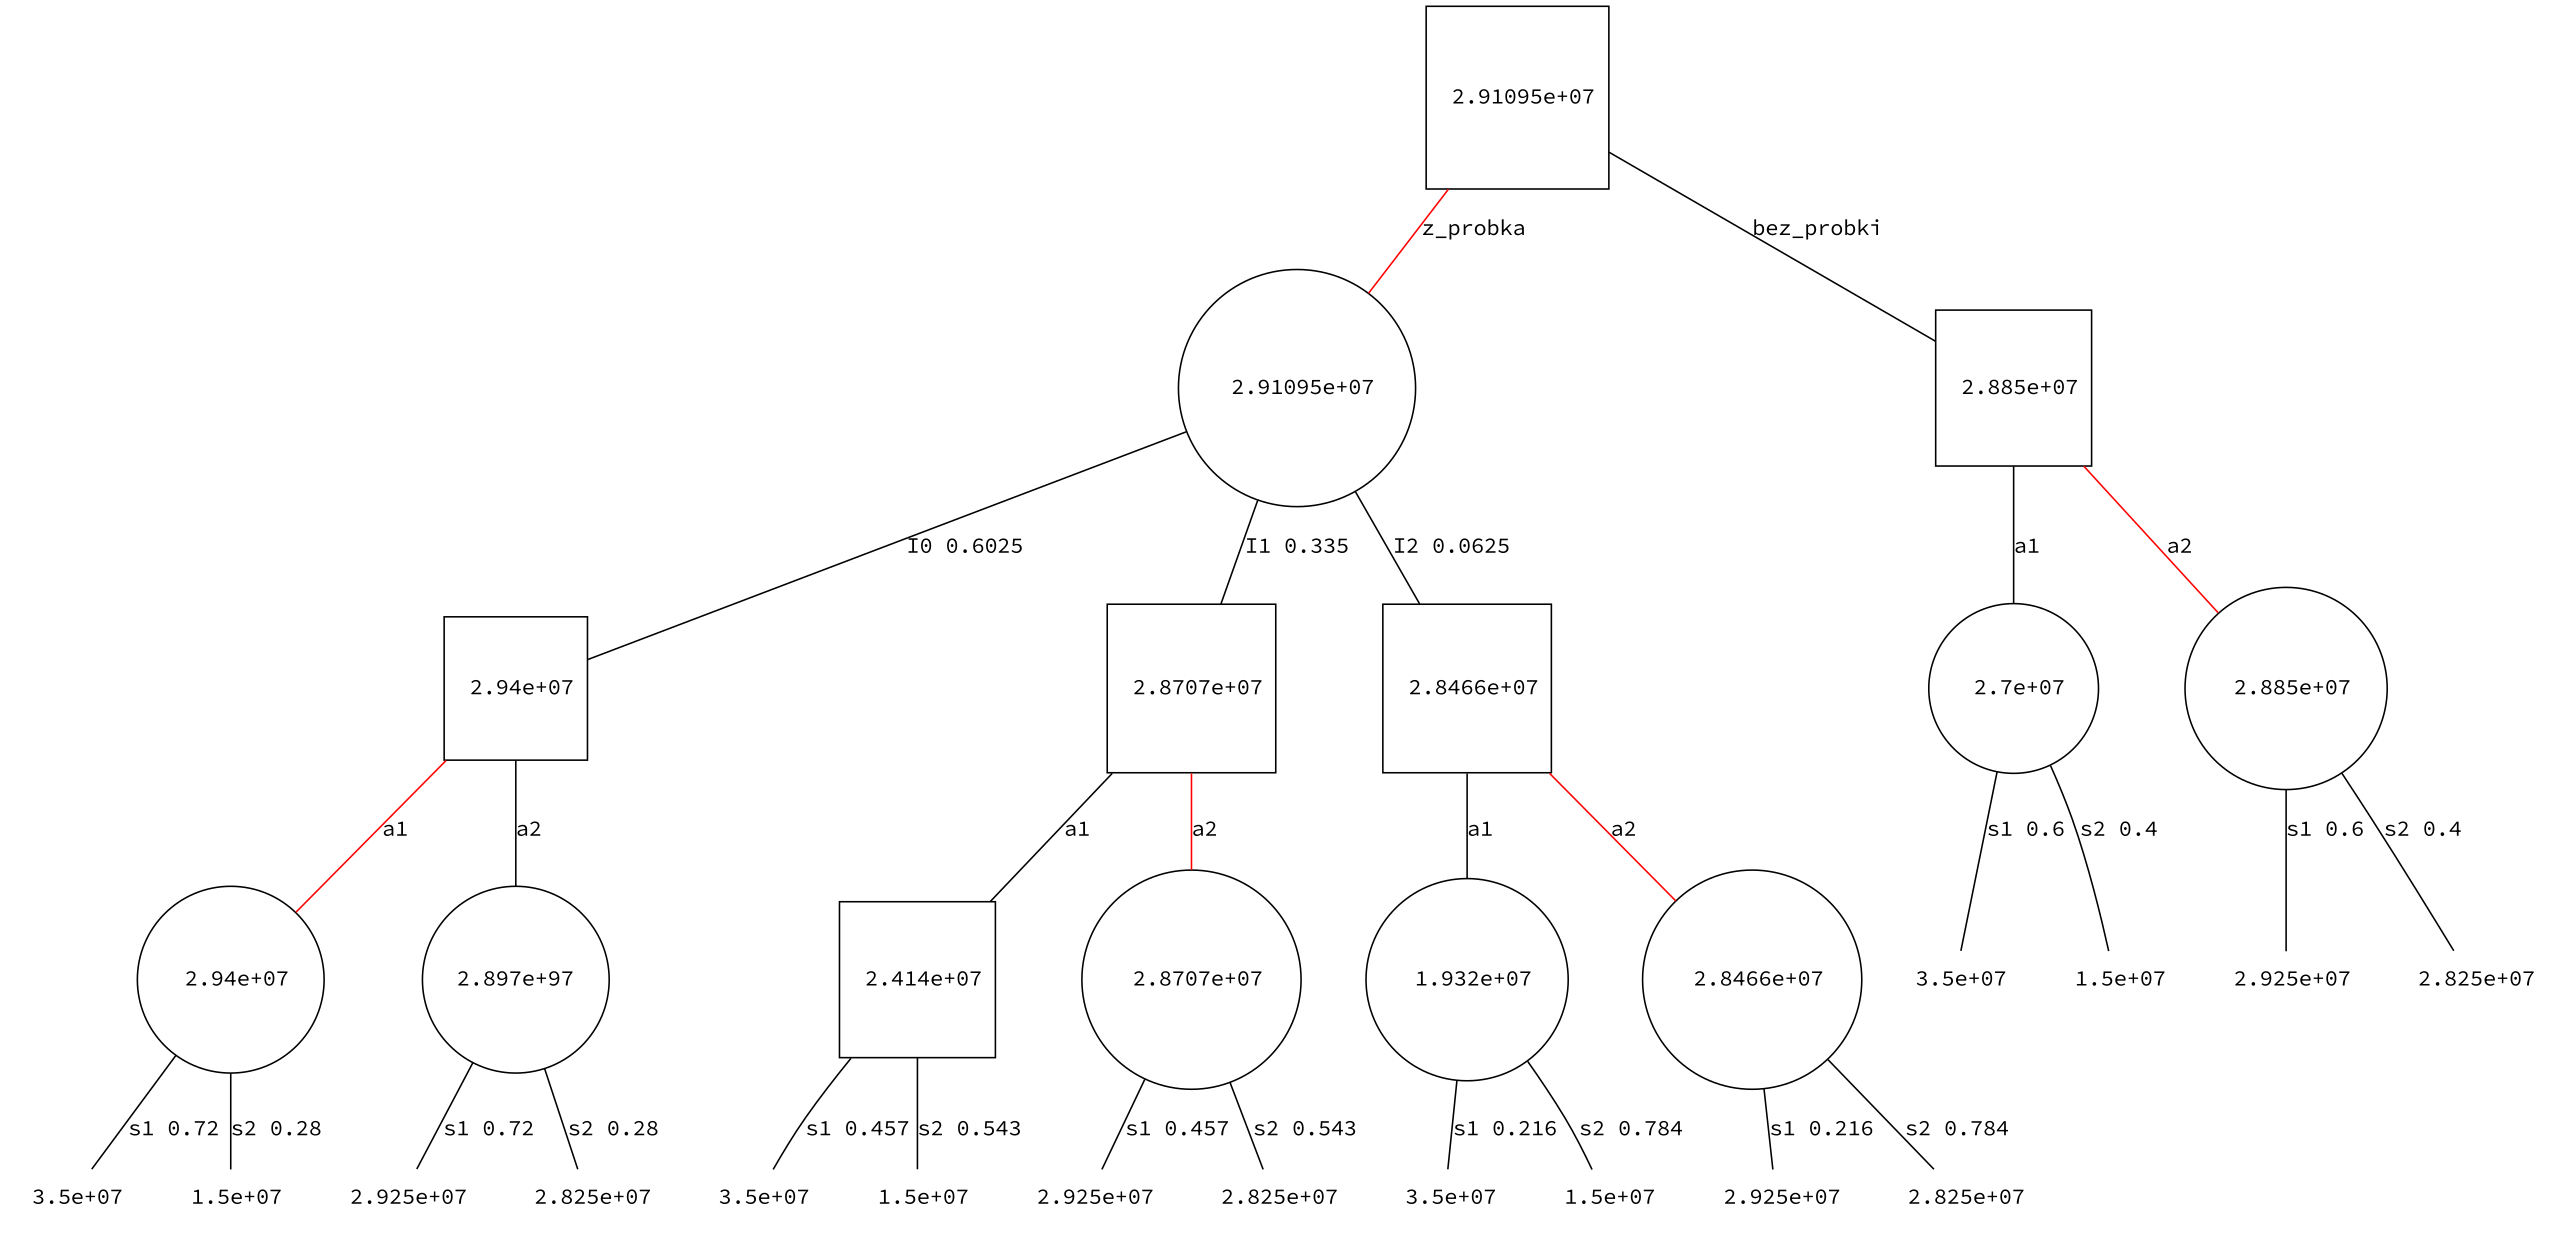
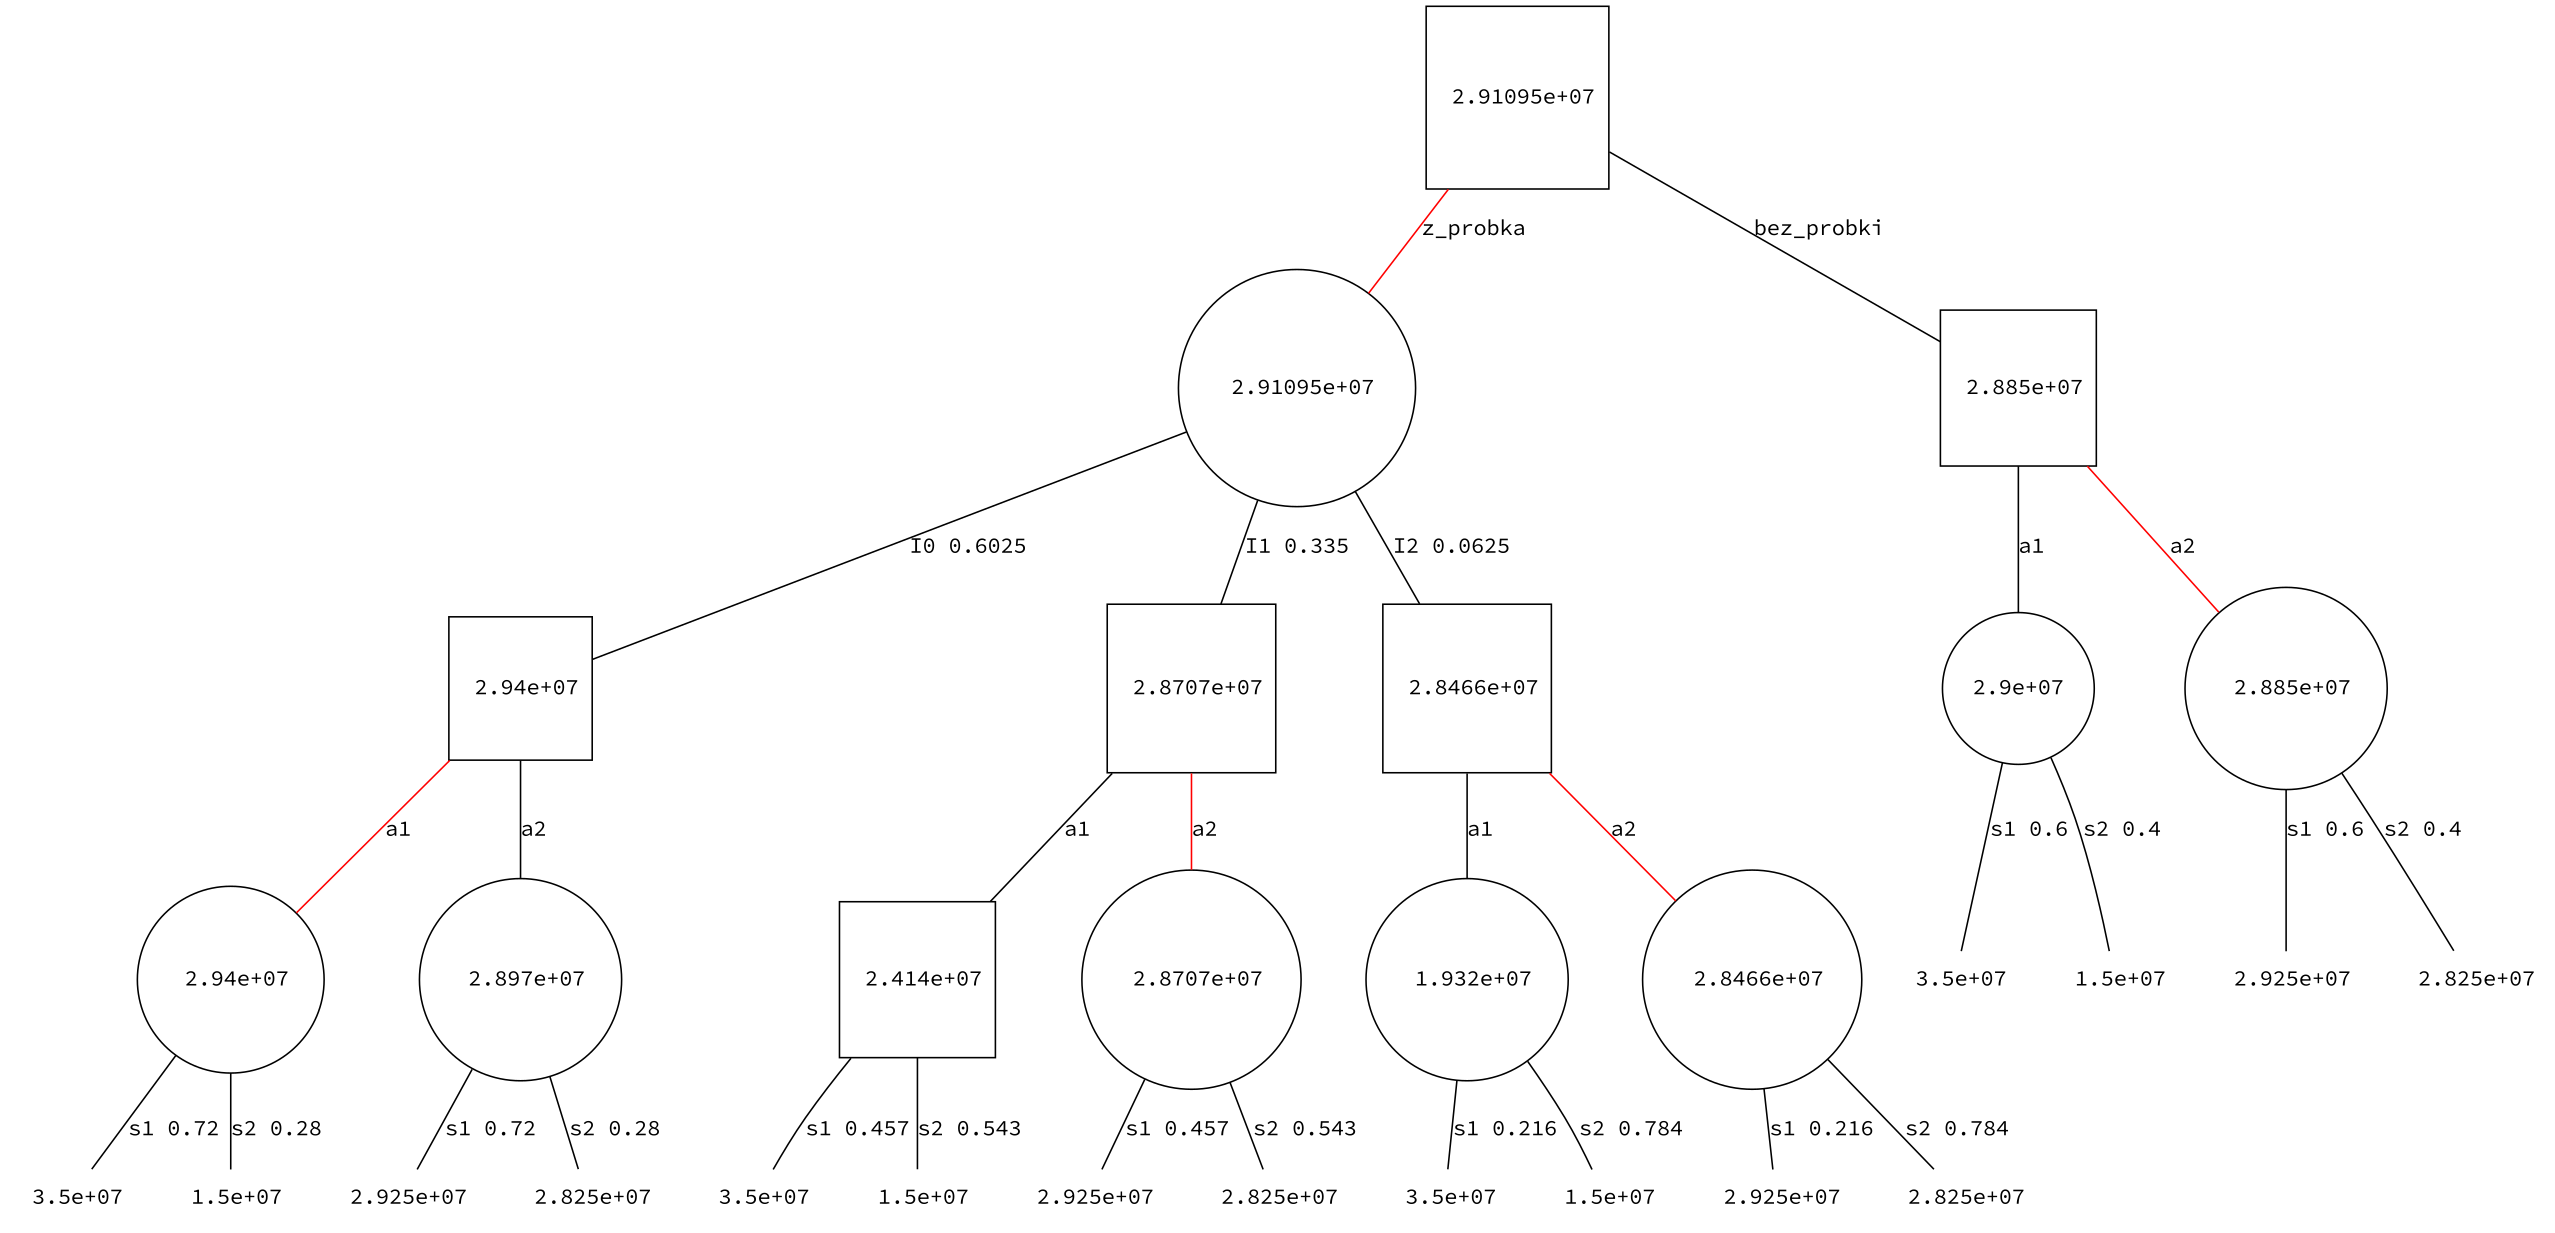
(2014, 688) -> (2018, 688)
(516, 980) -> (521, 980)
